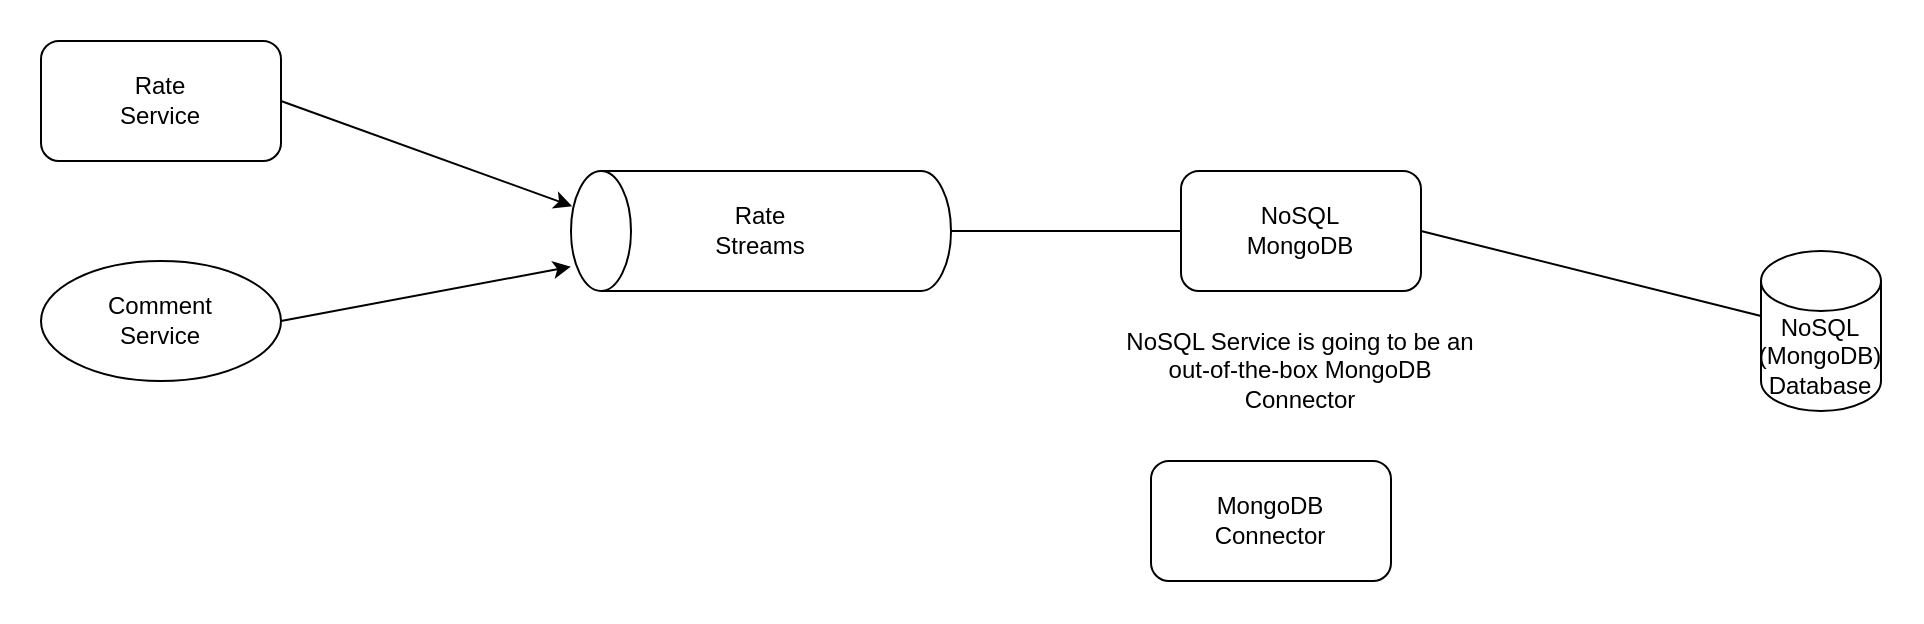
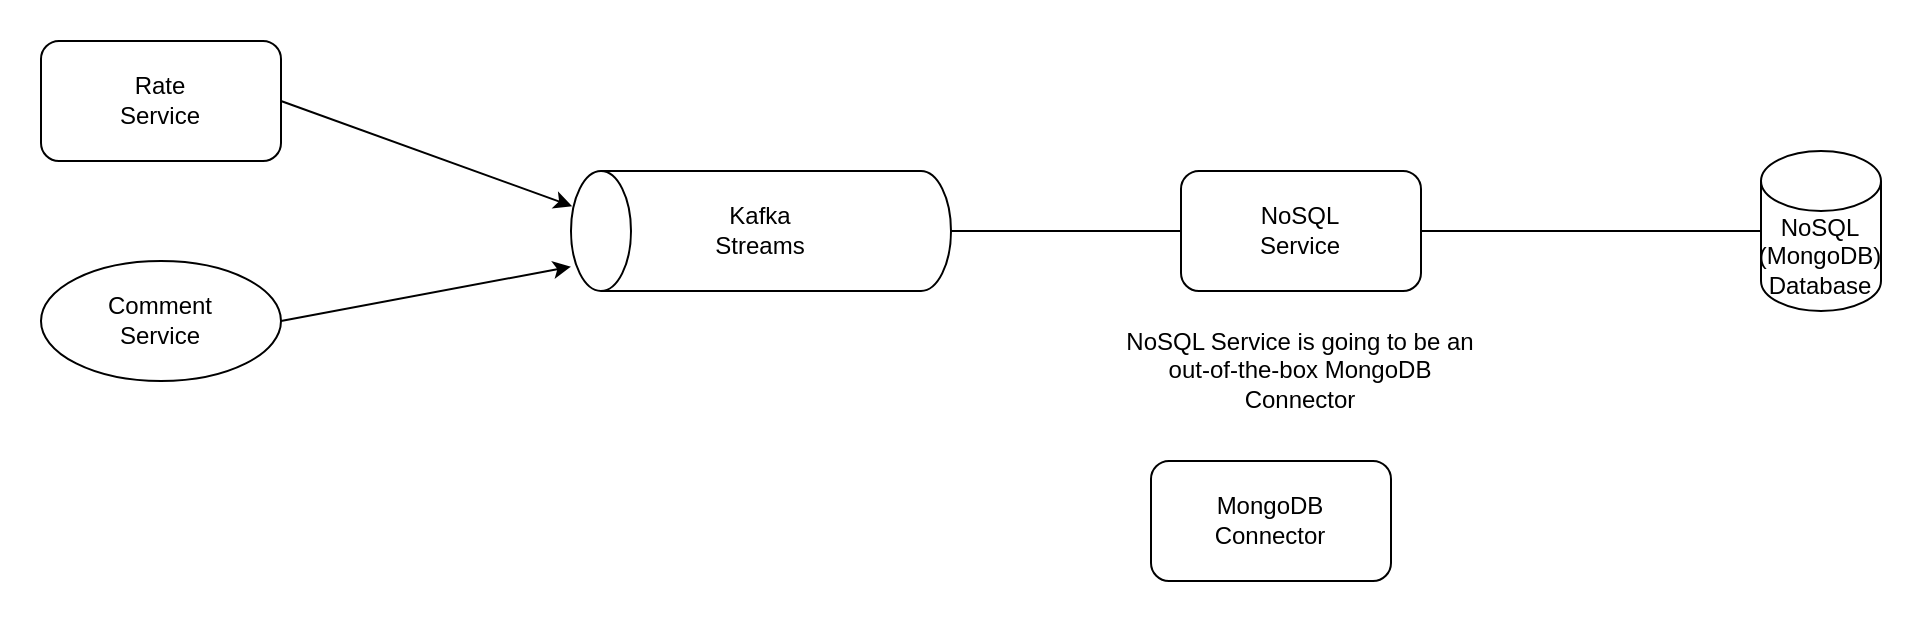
(761, 231) -> (761, 231)
(1301, 231) -> (1301, 231)
(1821, 331) -> (1821, 231)
